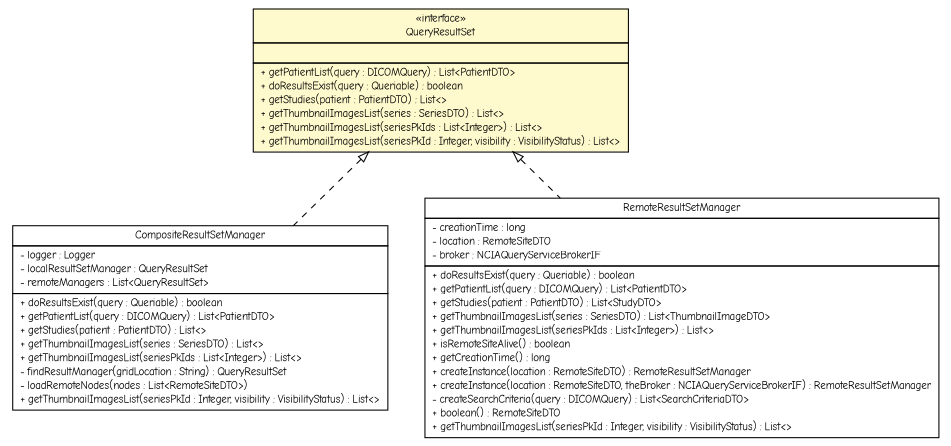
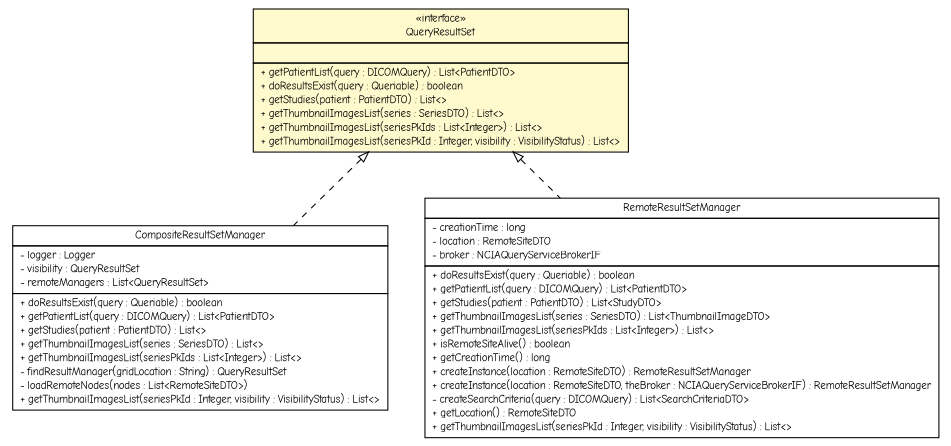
(114, 269) -> (80, 269)
(496, 413) -> (504, 413)
